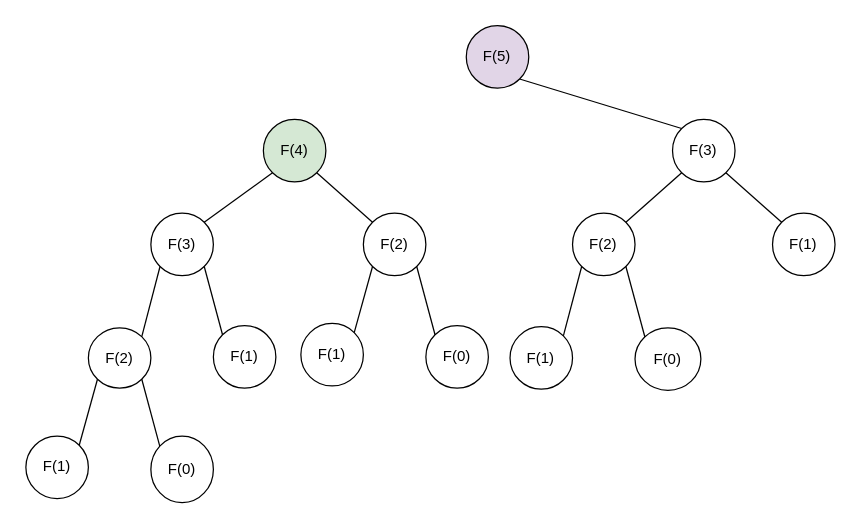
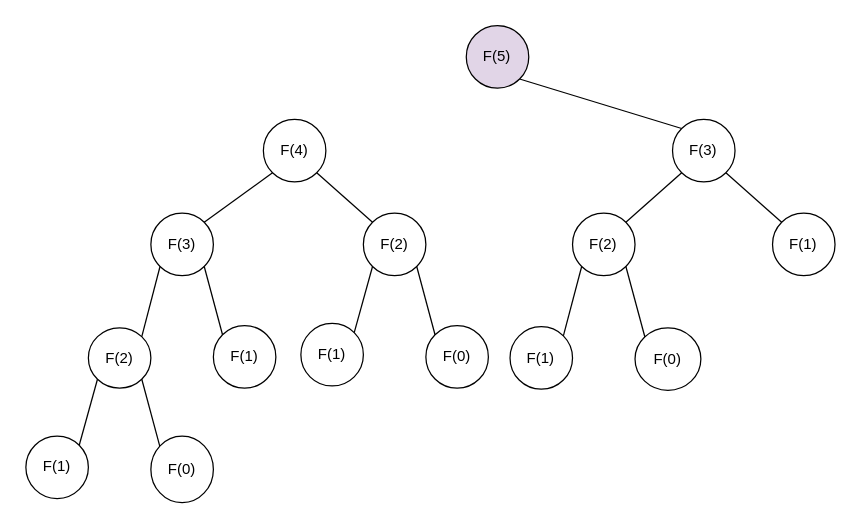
(294, 151) -> (294, 151)
